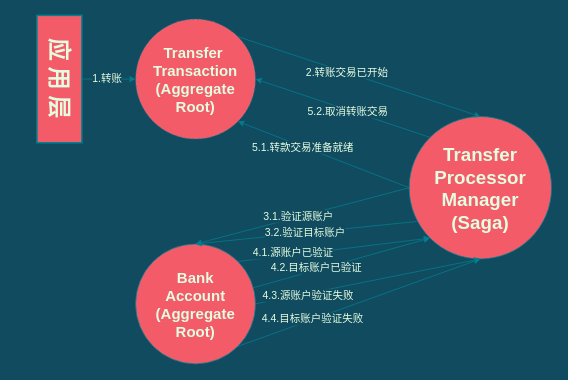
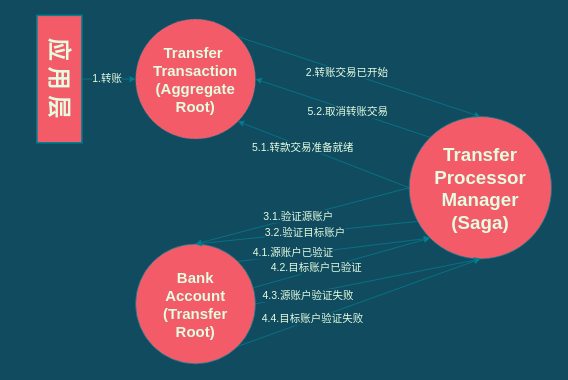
(195, 304) -> (195, 304)
